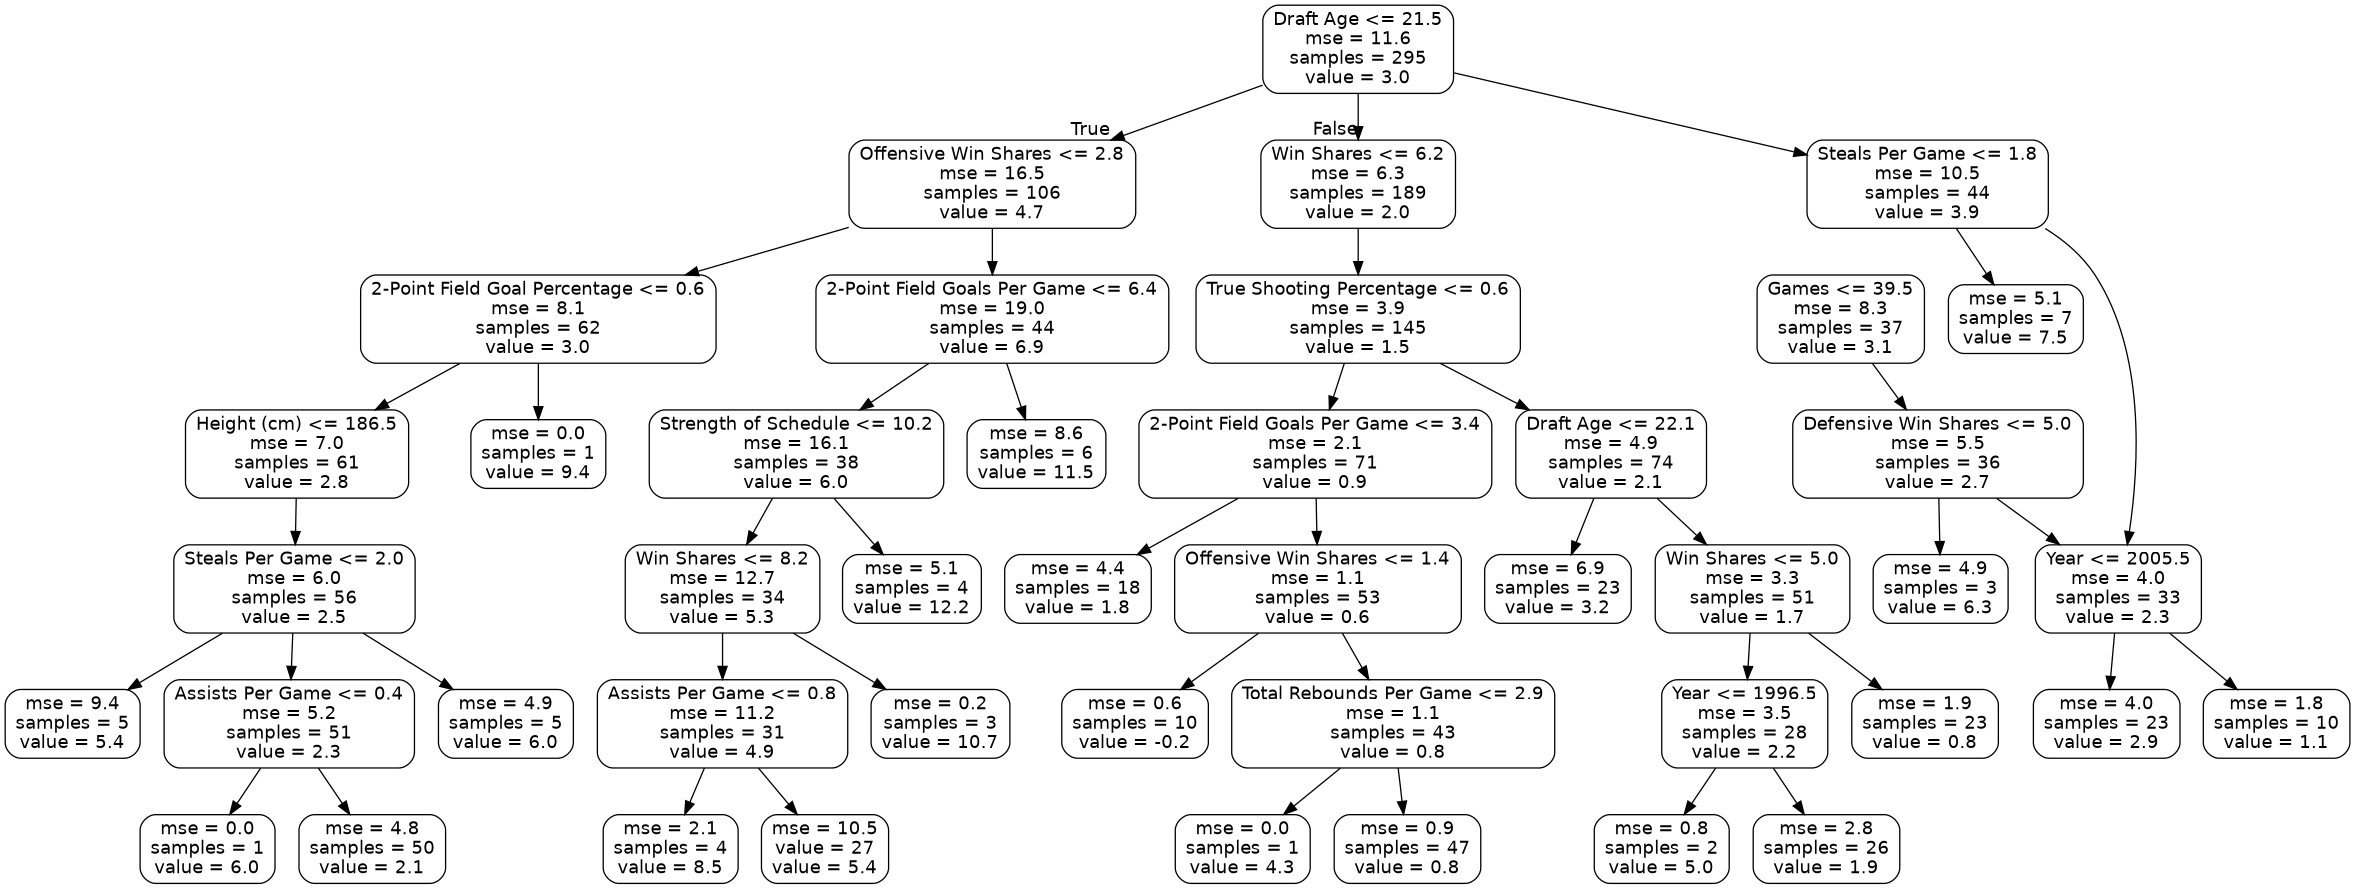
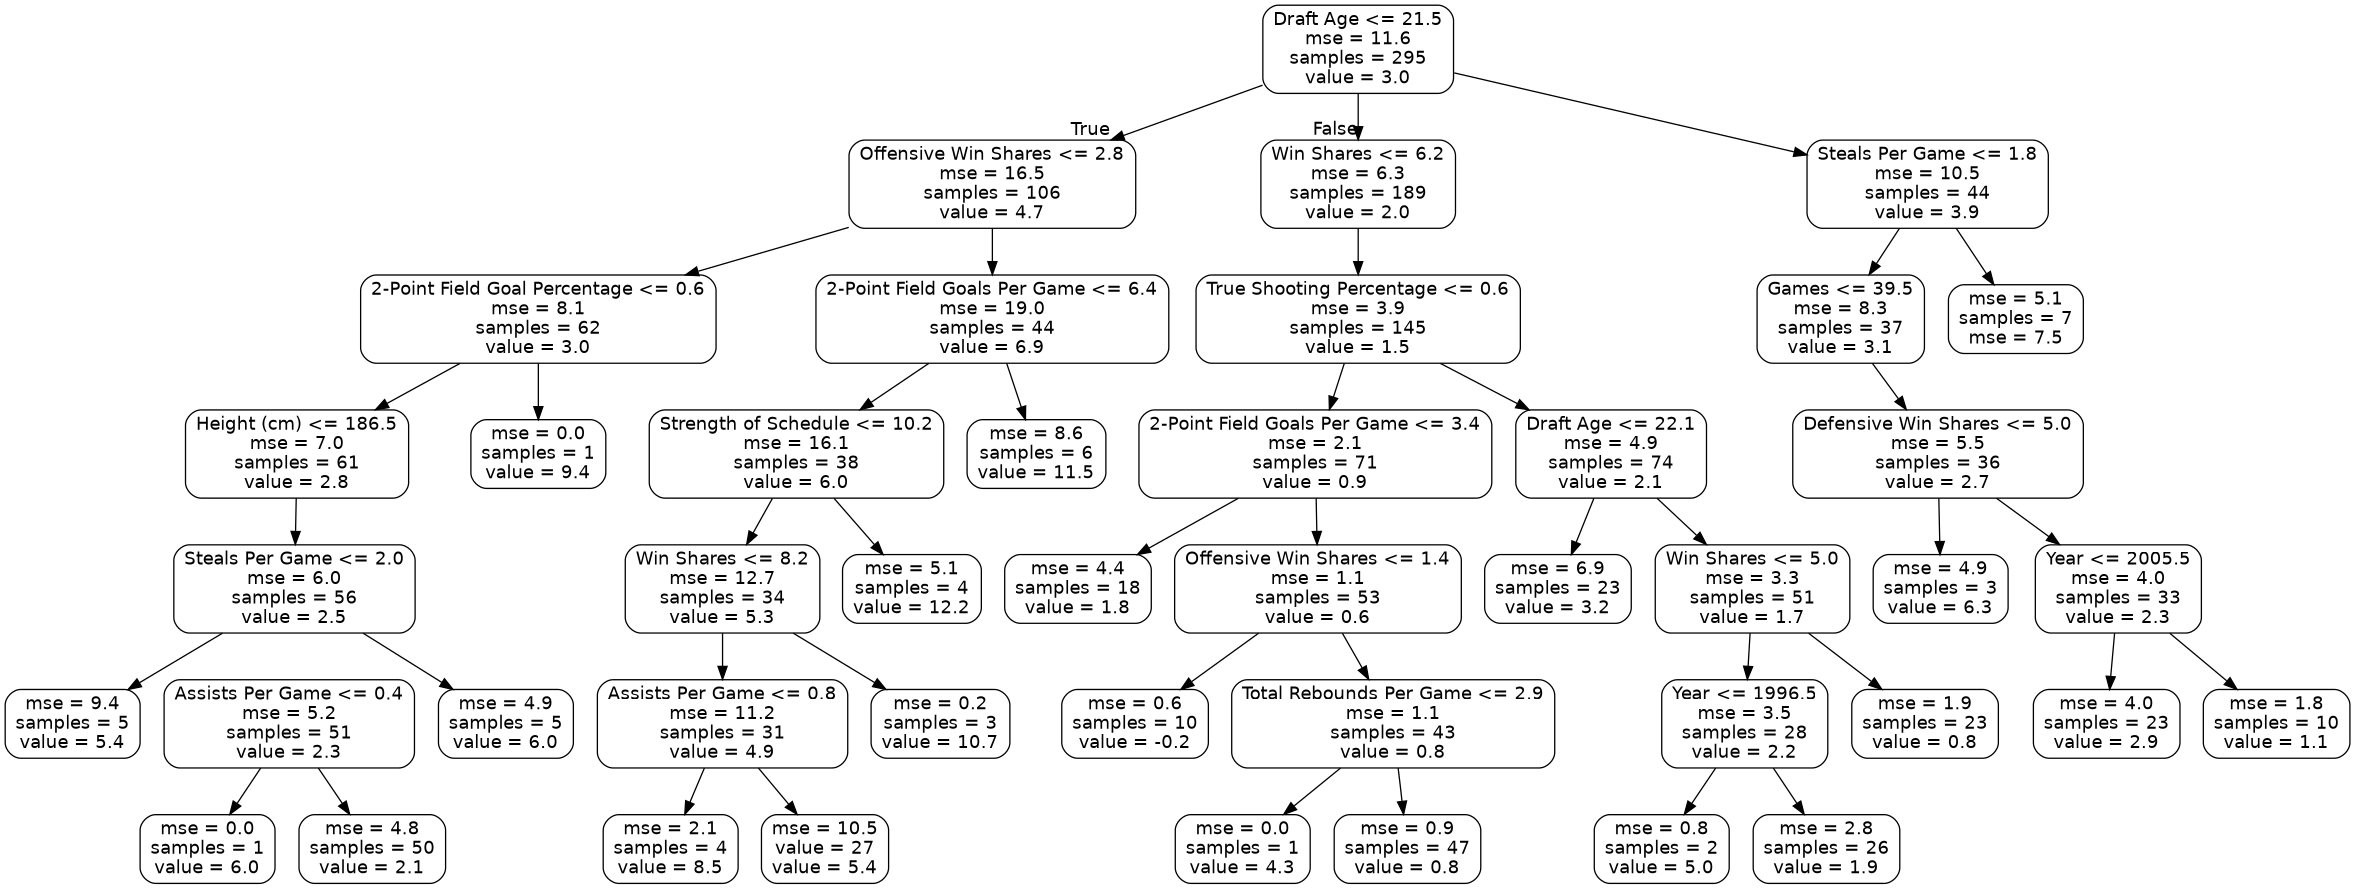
(2016, 319) -> (2016, 319)
(2129, 366) -> (1888, 246)
(292, 650) -> none
